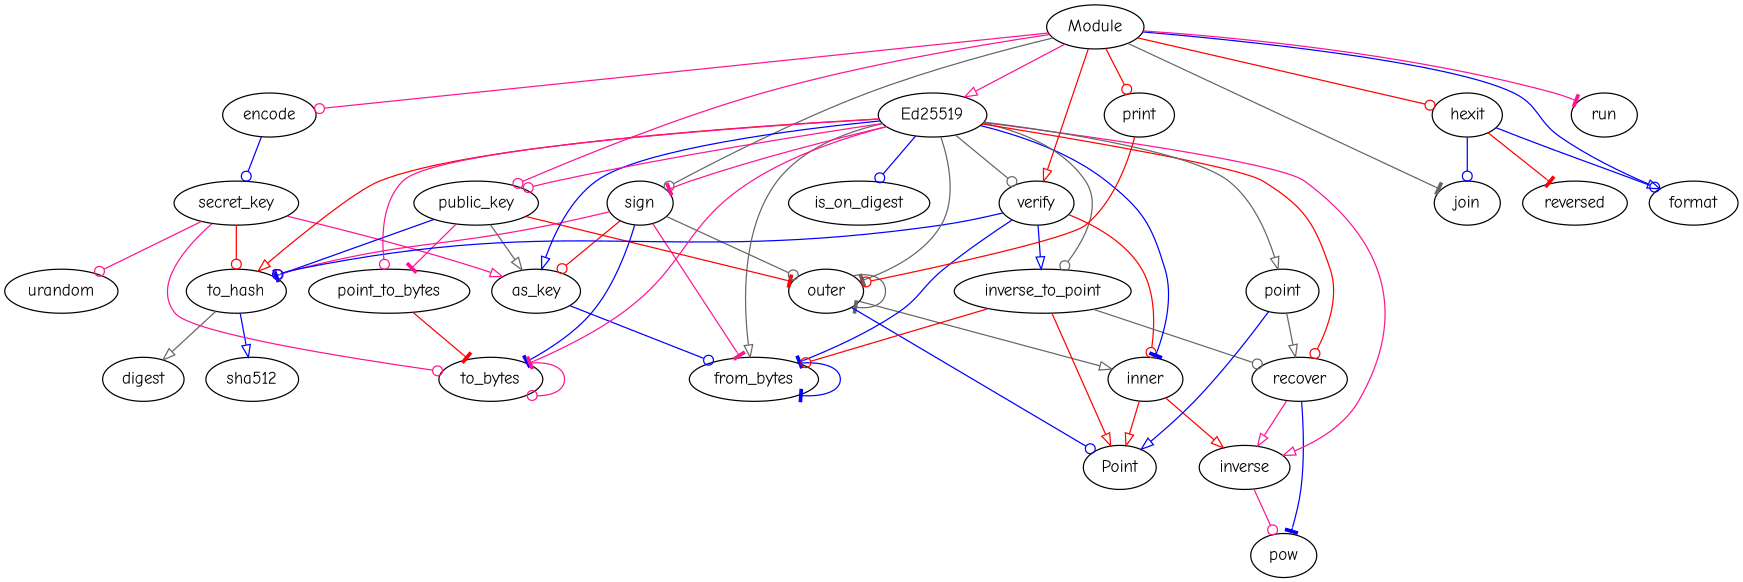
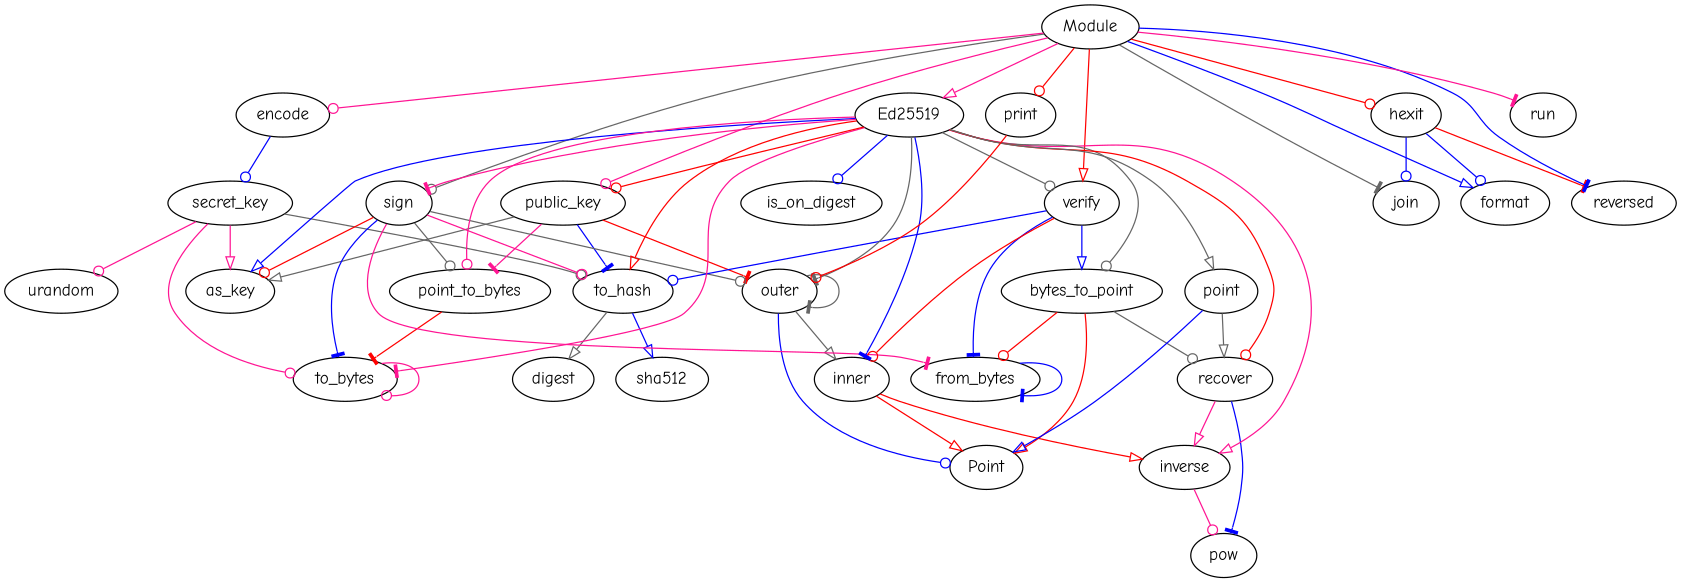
none -> (1307, 46)
(707, 152) -> (761, 152)
(765, 201) -> none
(236, 242) -> (446, 244)
none -> (437, 250)
(1043, 291) -> (1082, 291)
(637, 332) -> none
